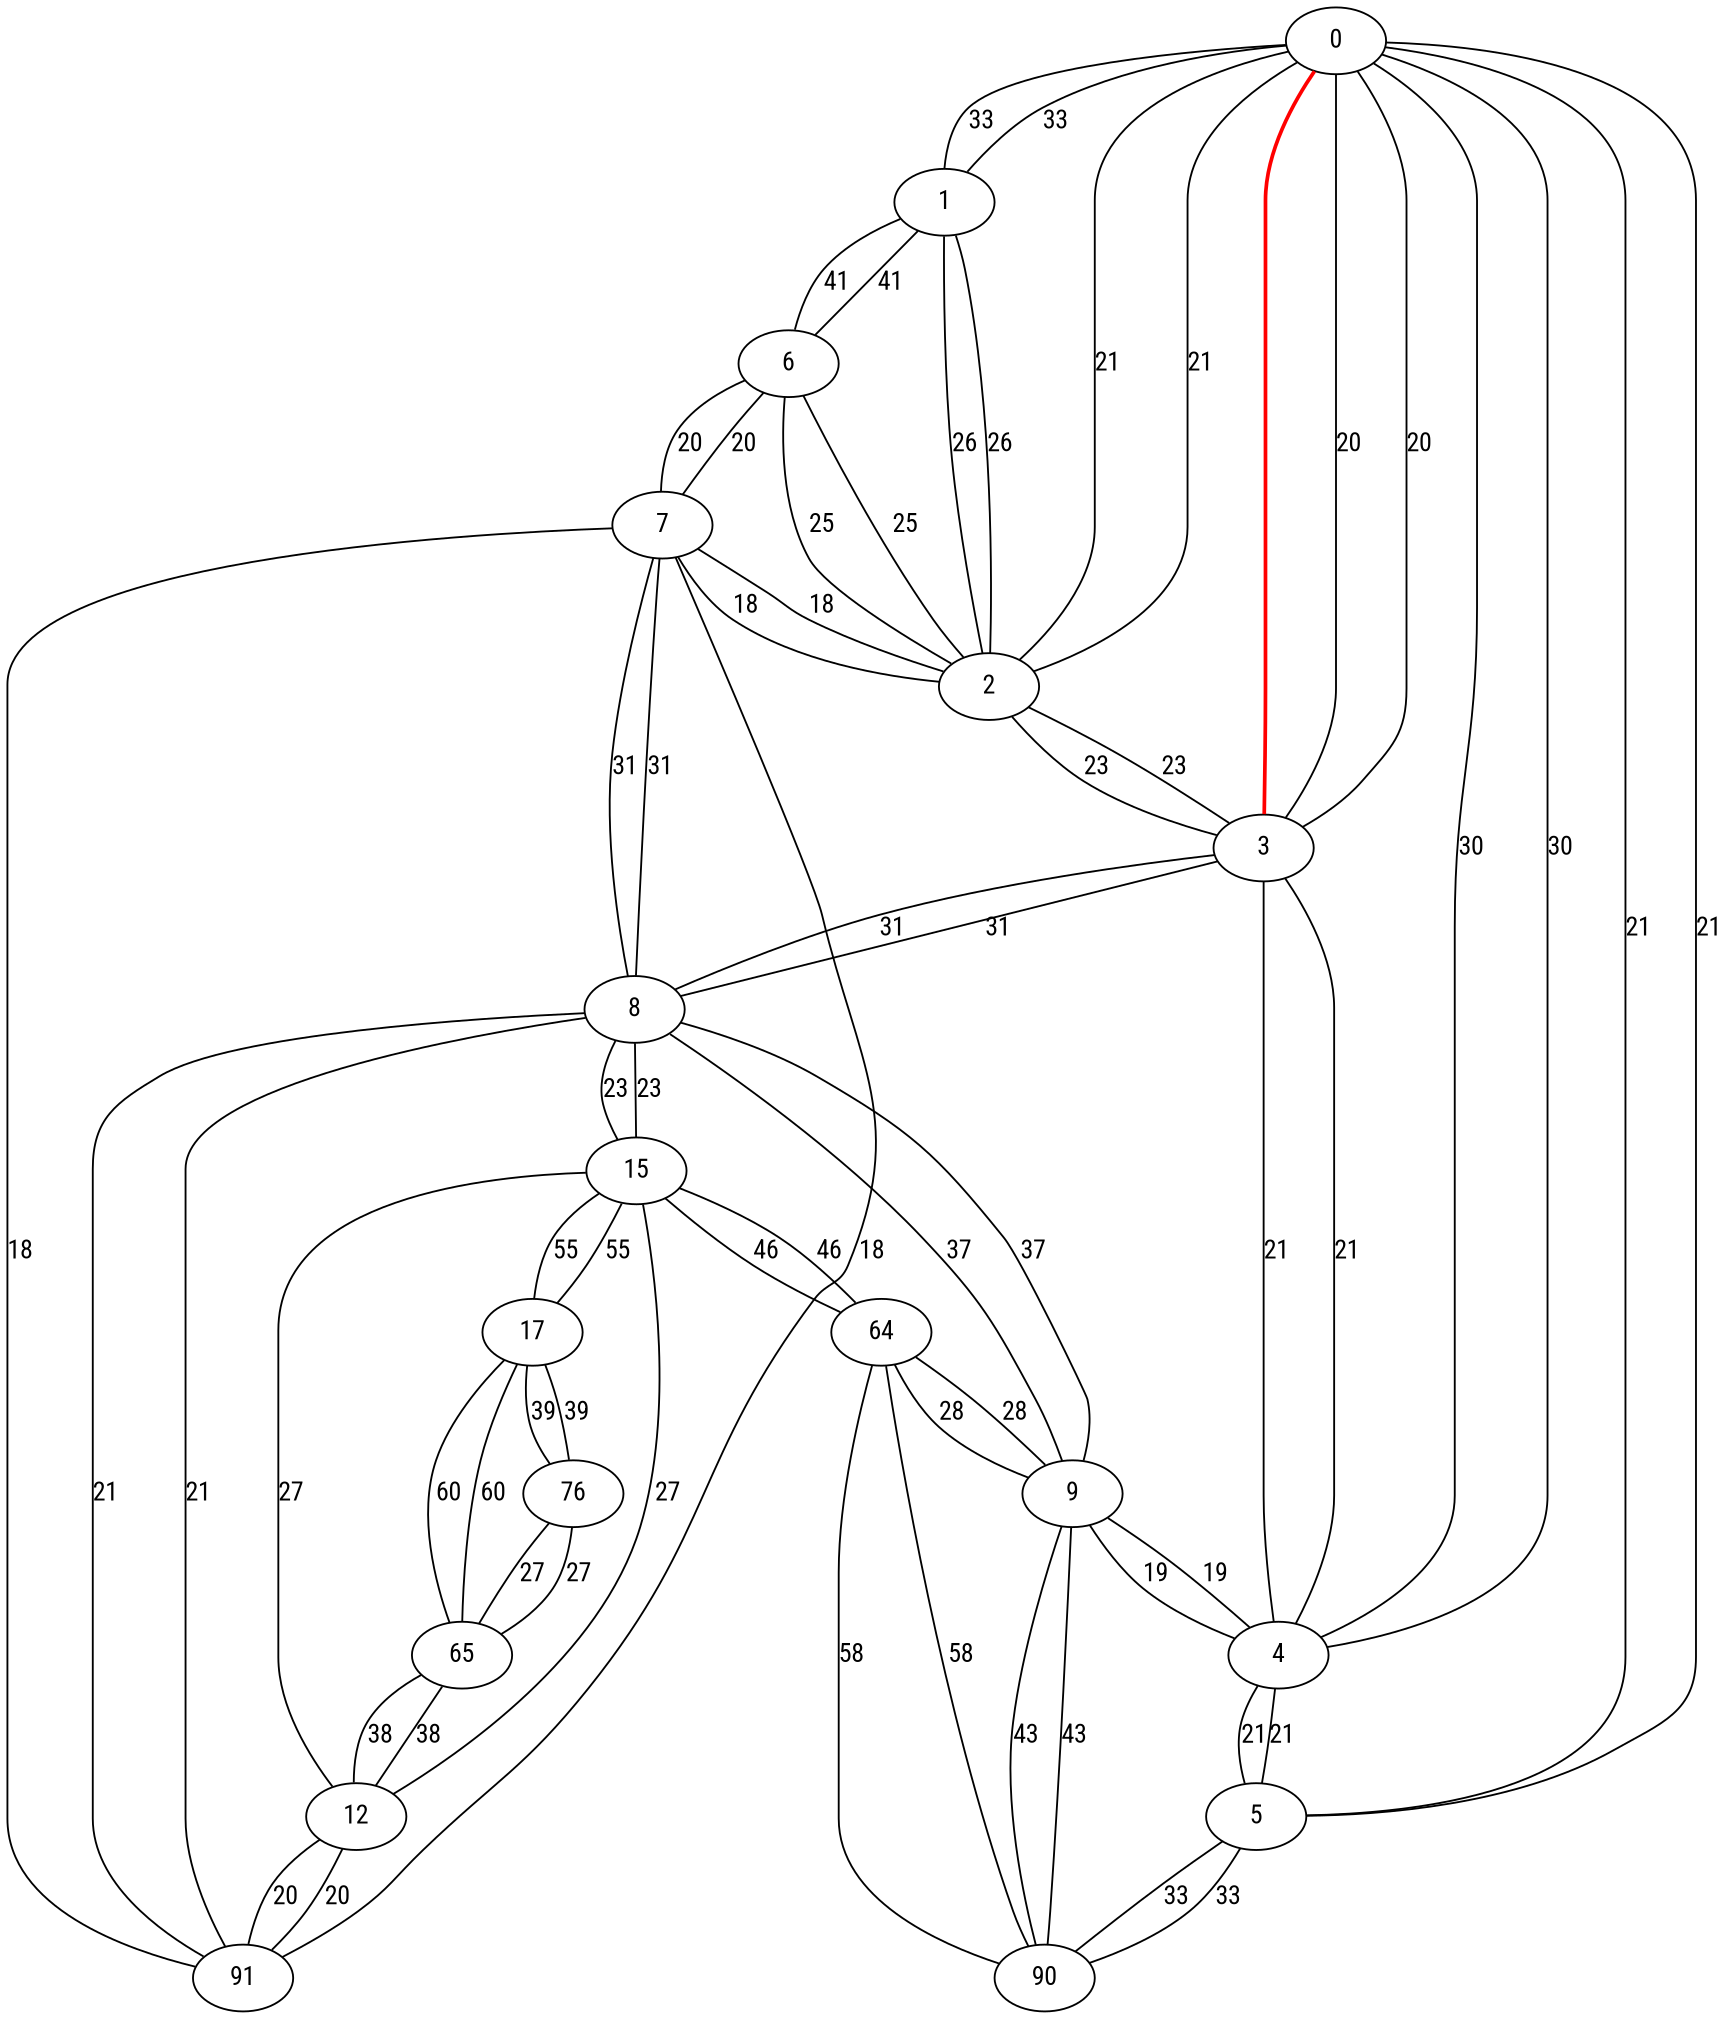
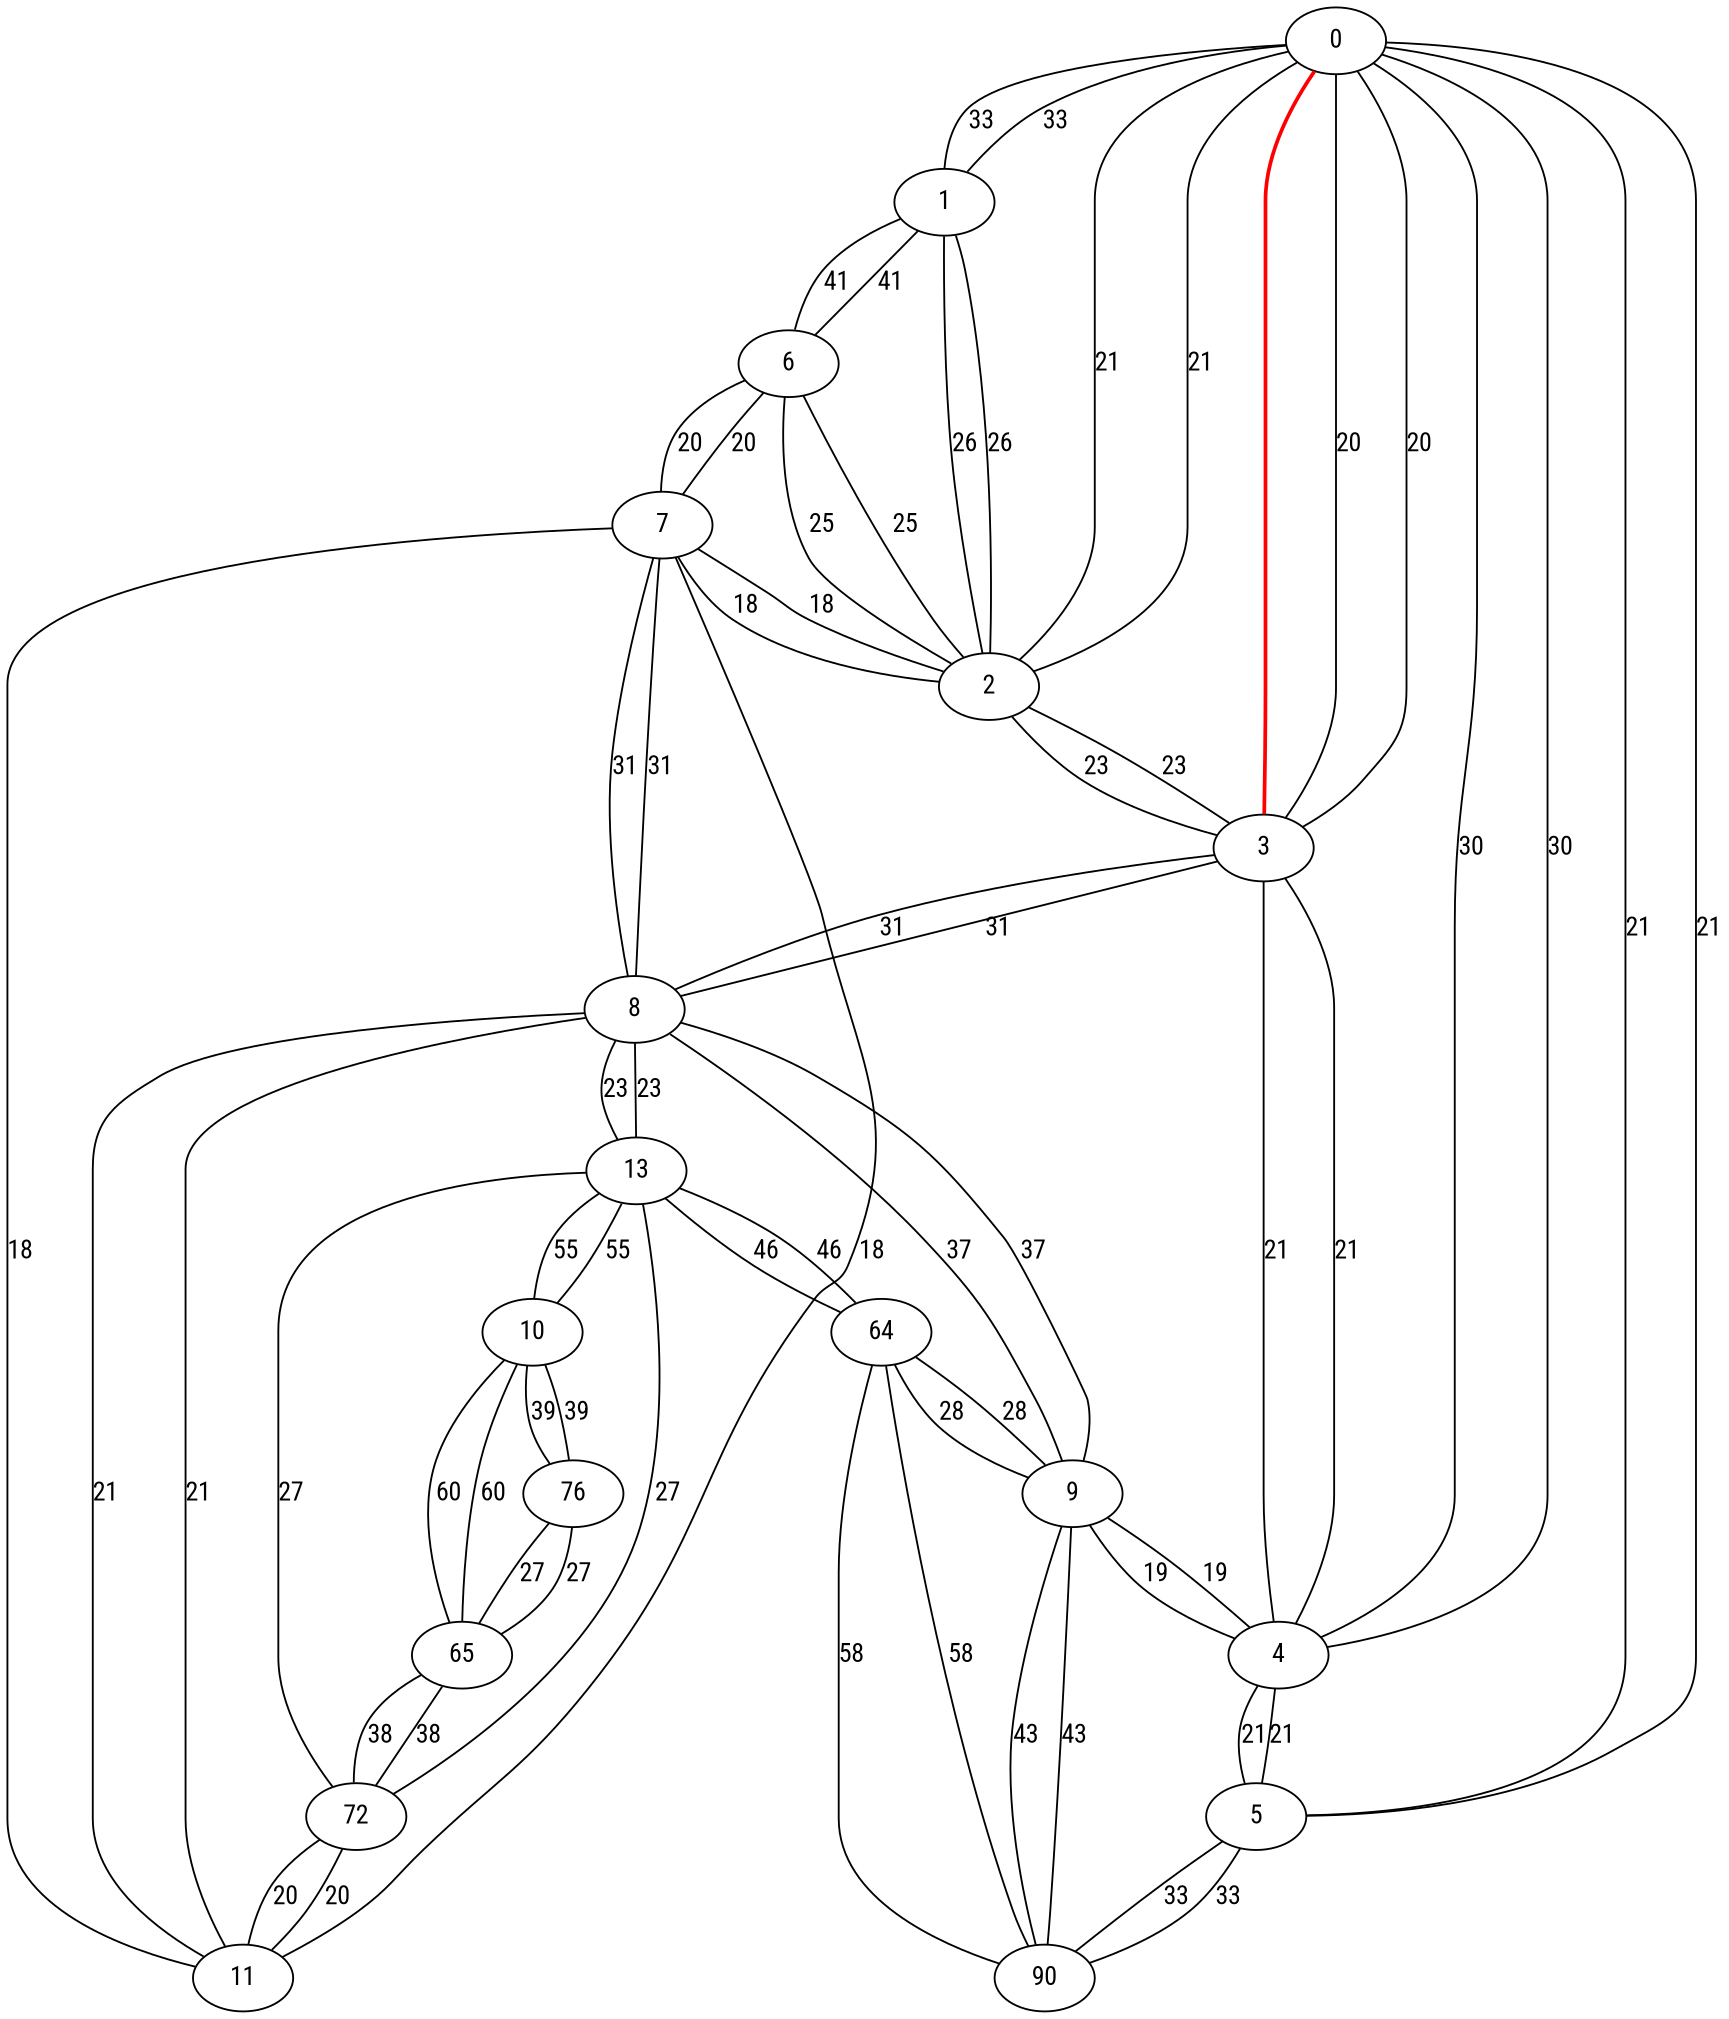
(636, 1171) -> (636, 1171)
(533, 1332) -> (533, 1332)
(356, 1817) -> (356, 1817)
(243, 1978) -> (243, 1978)
